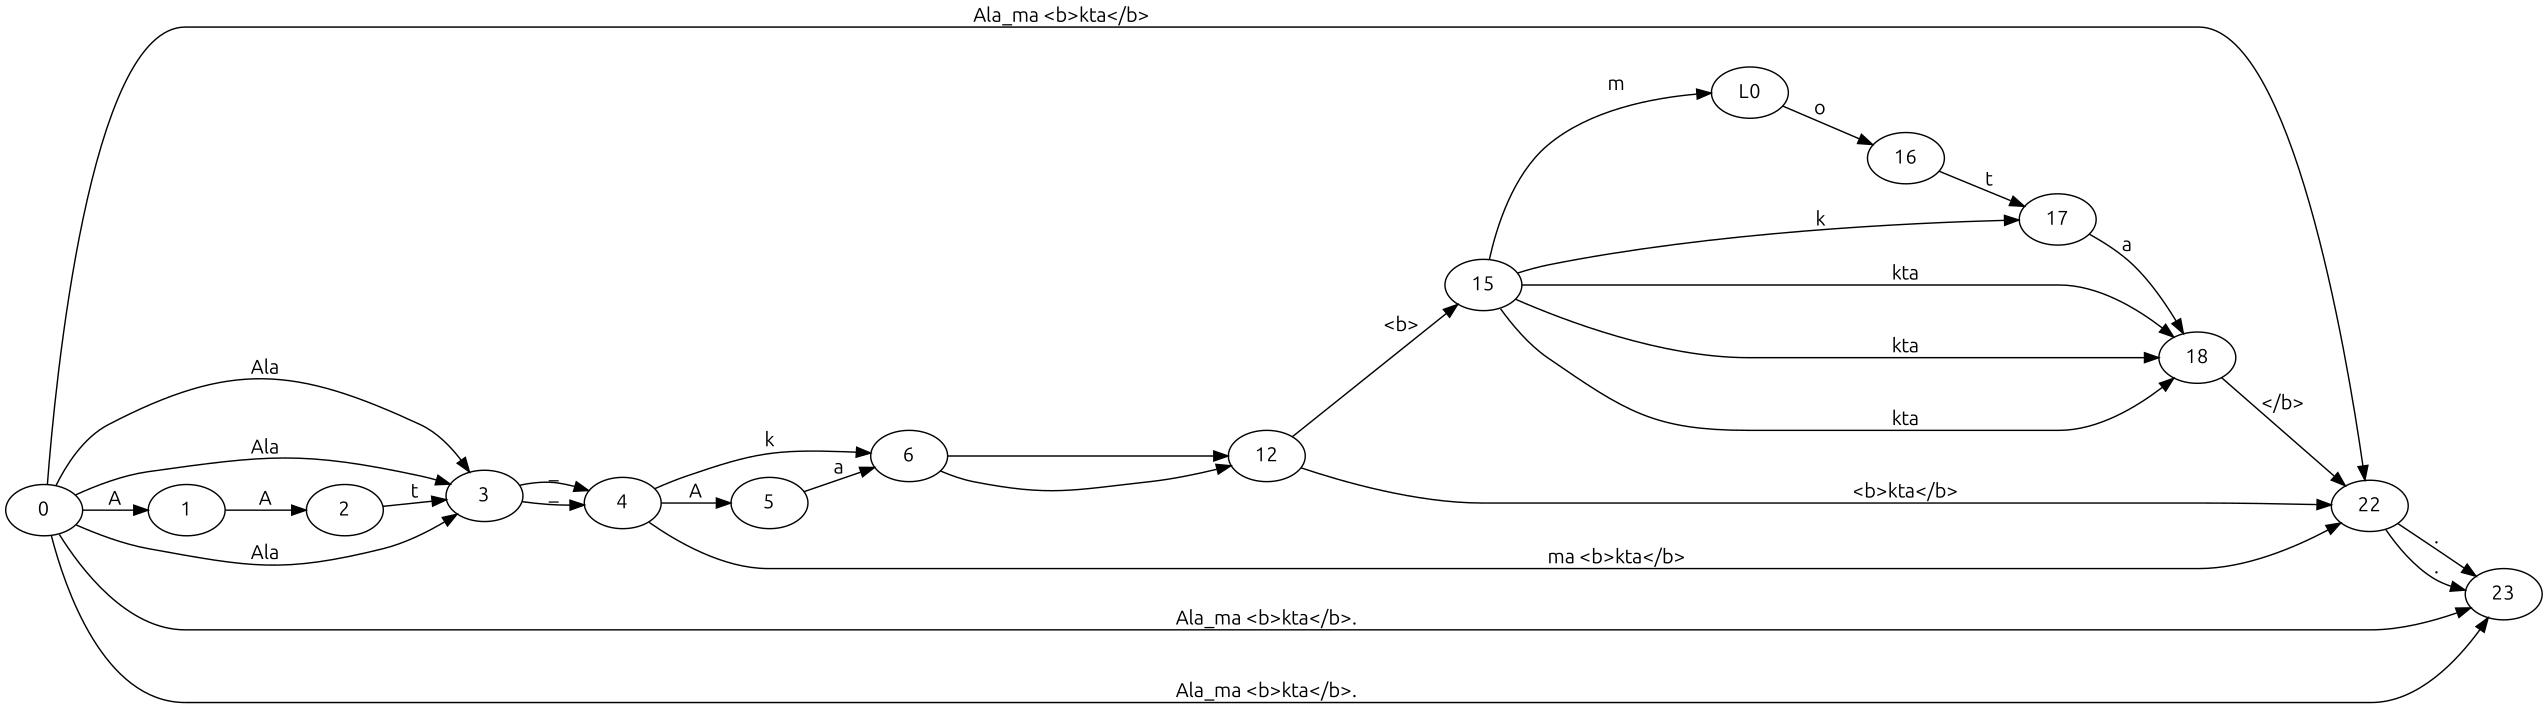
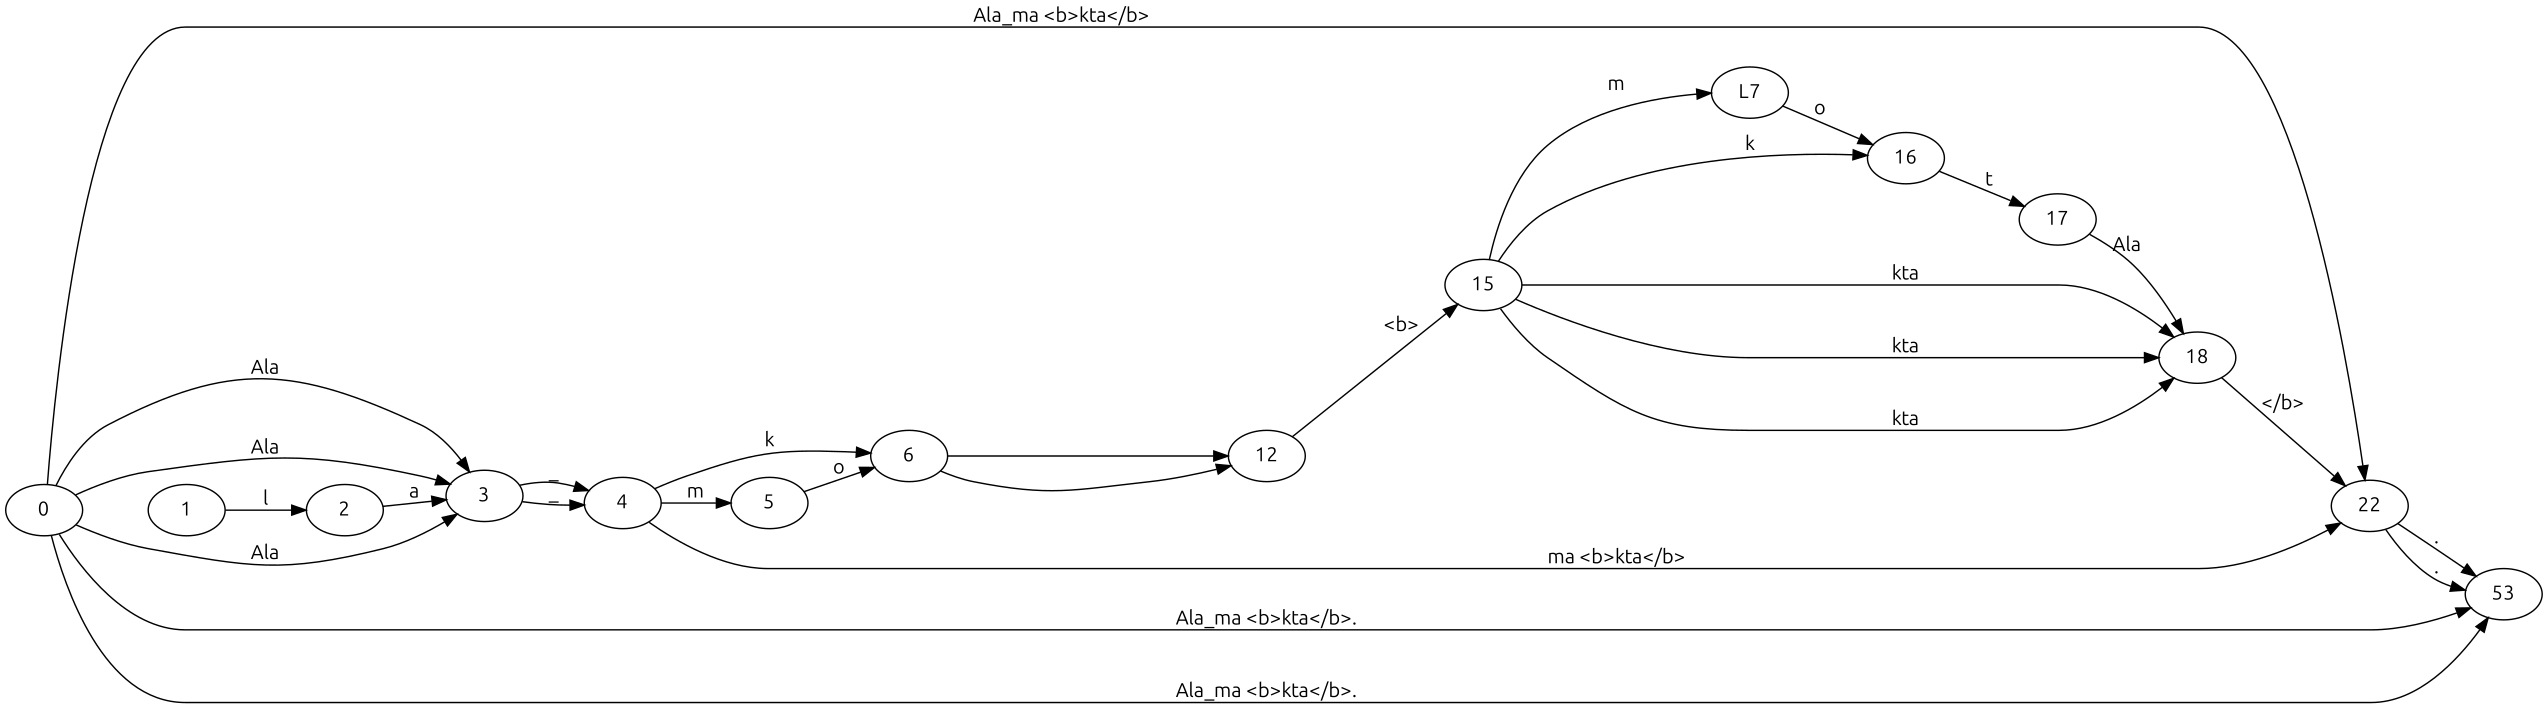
(1750, 93) -> (1750, 93)
(1760, 235) -> (1661, 170)
(2128, 246) -> (2128, 246)
(839, 468) -> (839, 468)
(415, 492) -> (415, 492)
(696, 492) -> (696, 492)
(266, 499) -> (266, 499)
(1807, 503) -> none
(108, 510) -> none
(2504, 594) -> (2504, 594)
